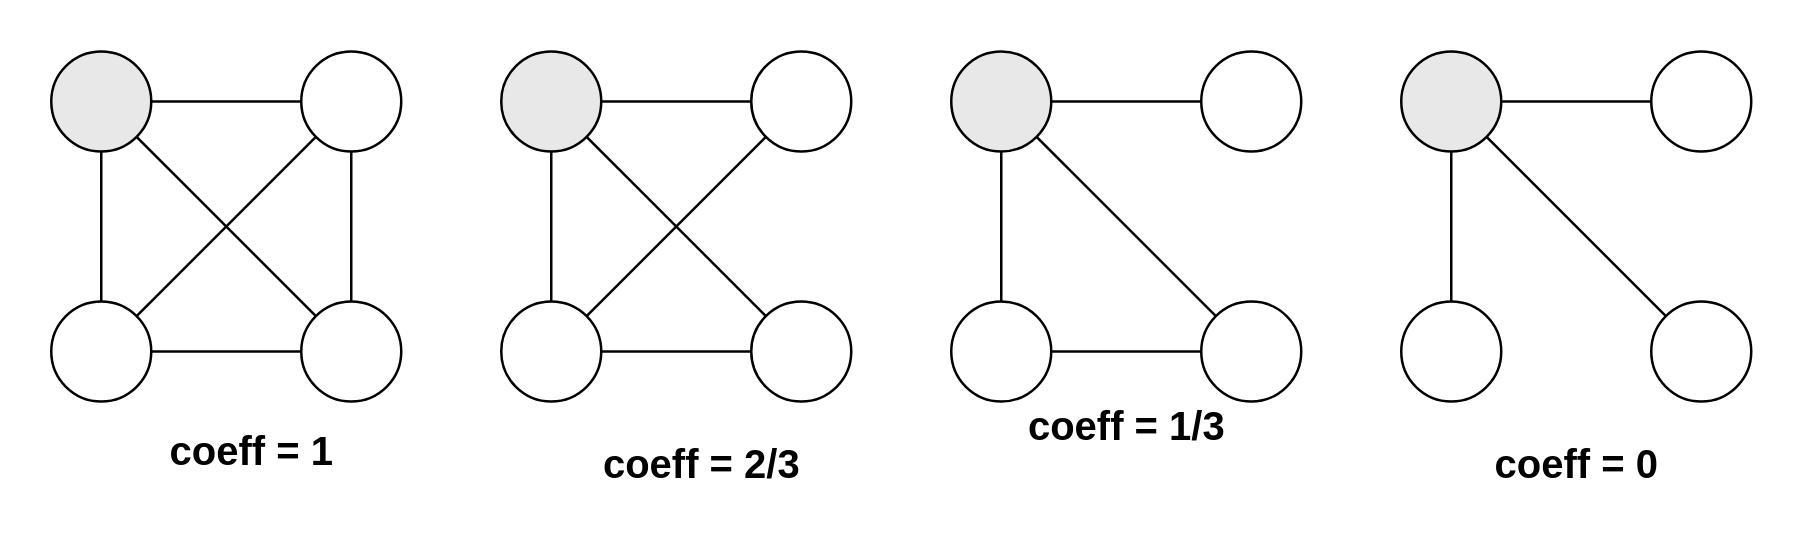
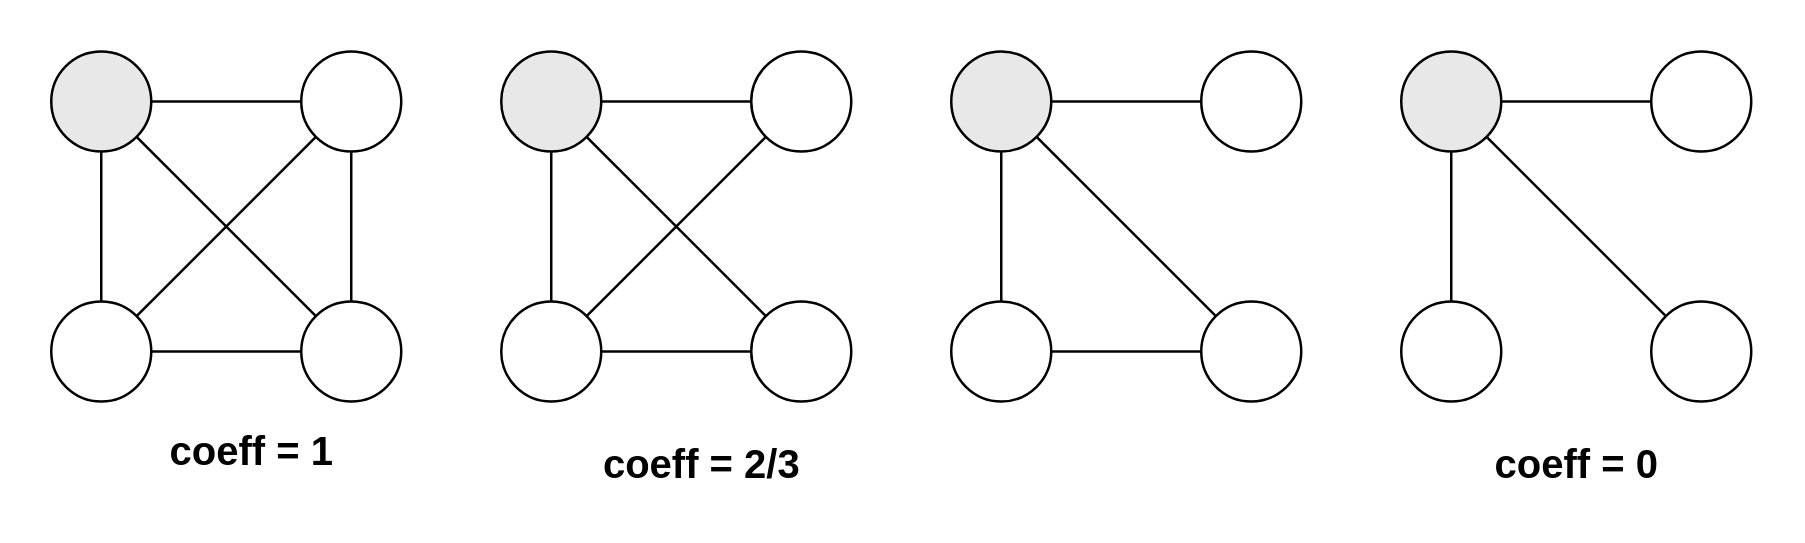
(1126, 426) -> none
